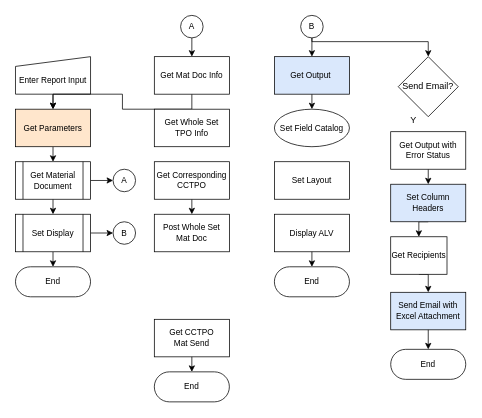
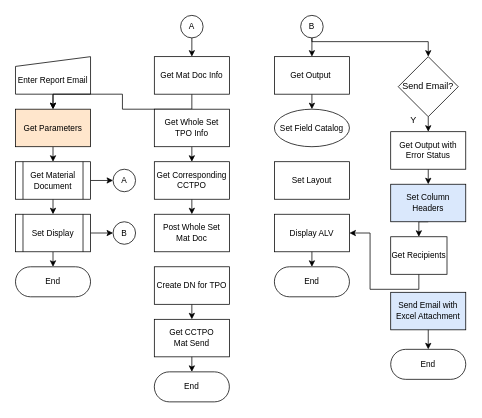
(53, 75) -> (53, 75)
(312, 75) -> (312, 75)
none -> (428, 122)
none -> (192, 155)
(428, 279) -> (394, 289)
none -> (192, 285)
none -> (192, 311)
